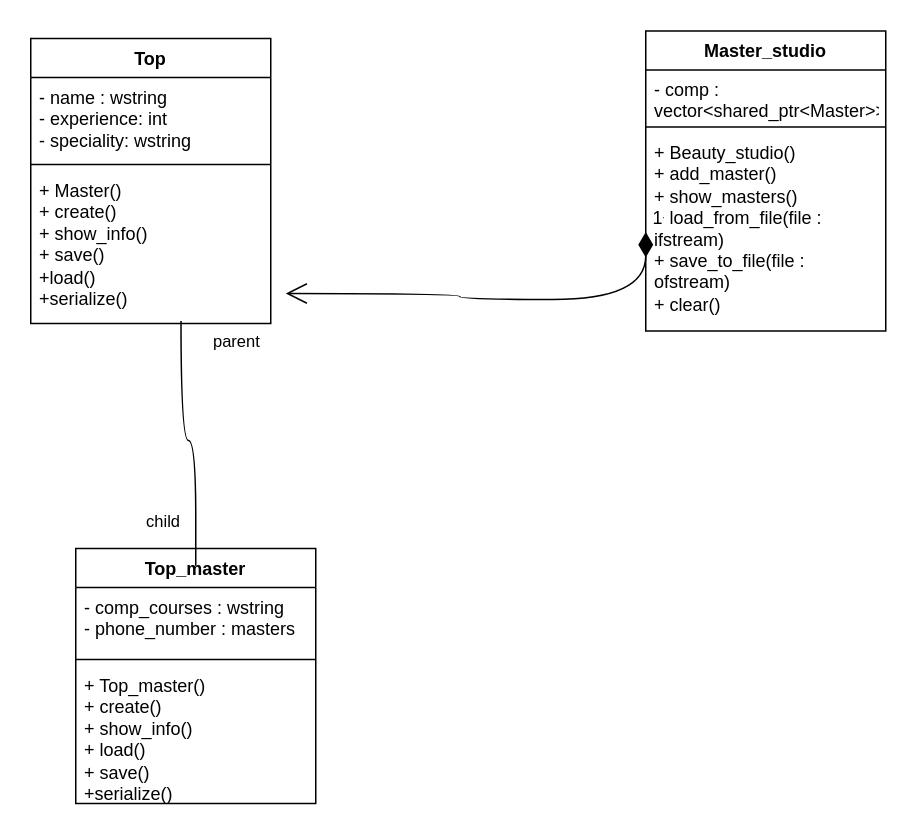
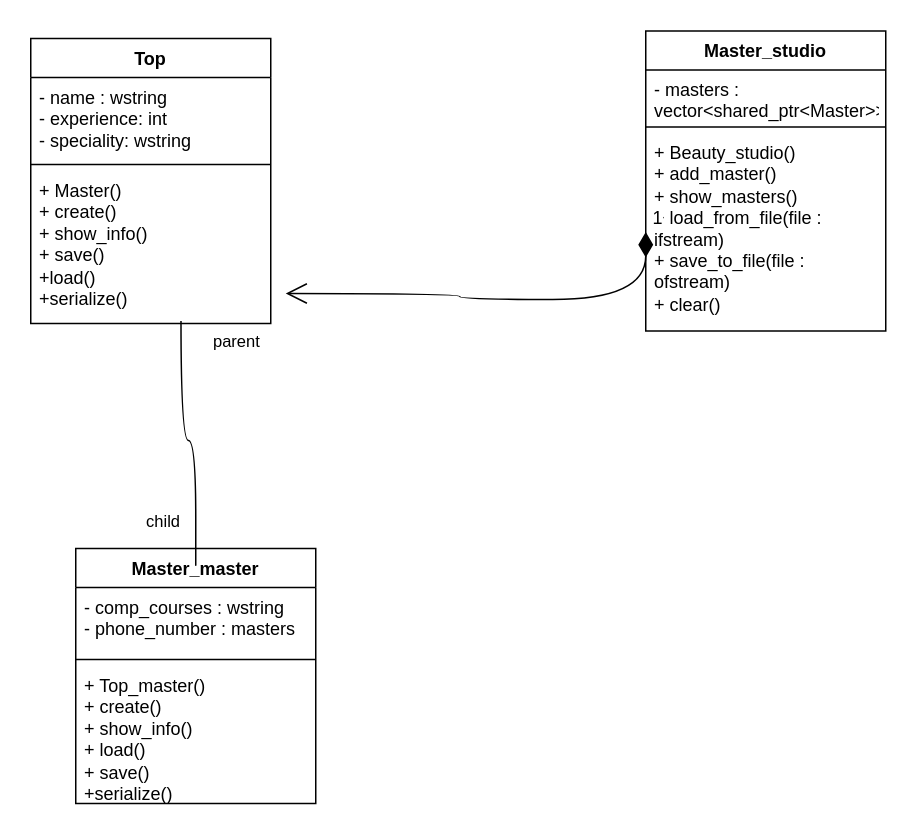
(767, 102) -> (767, 102)
(196, 570) -> (196, 570)
